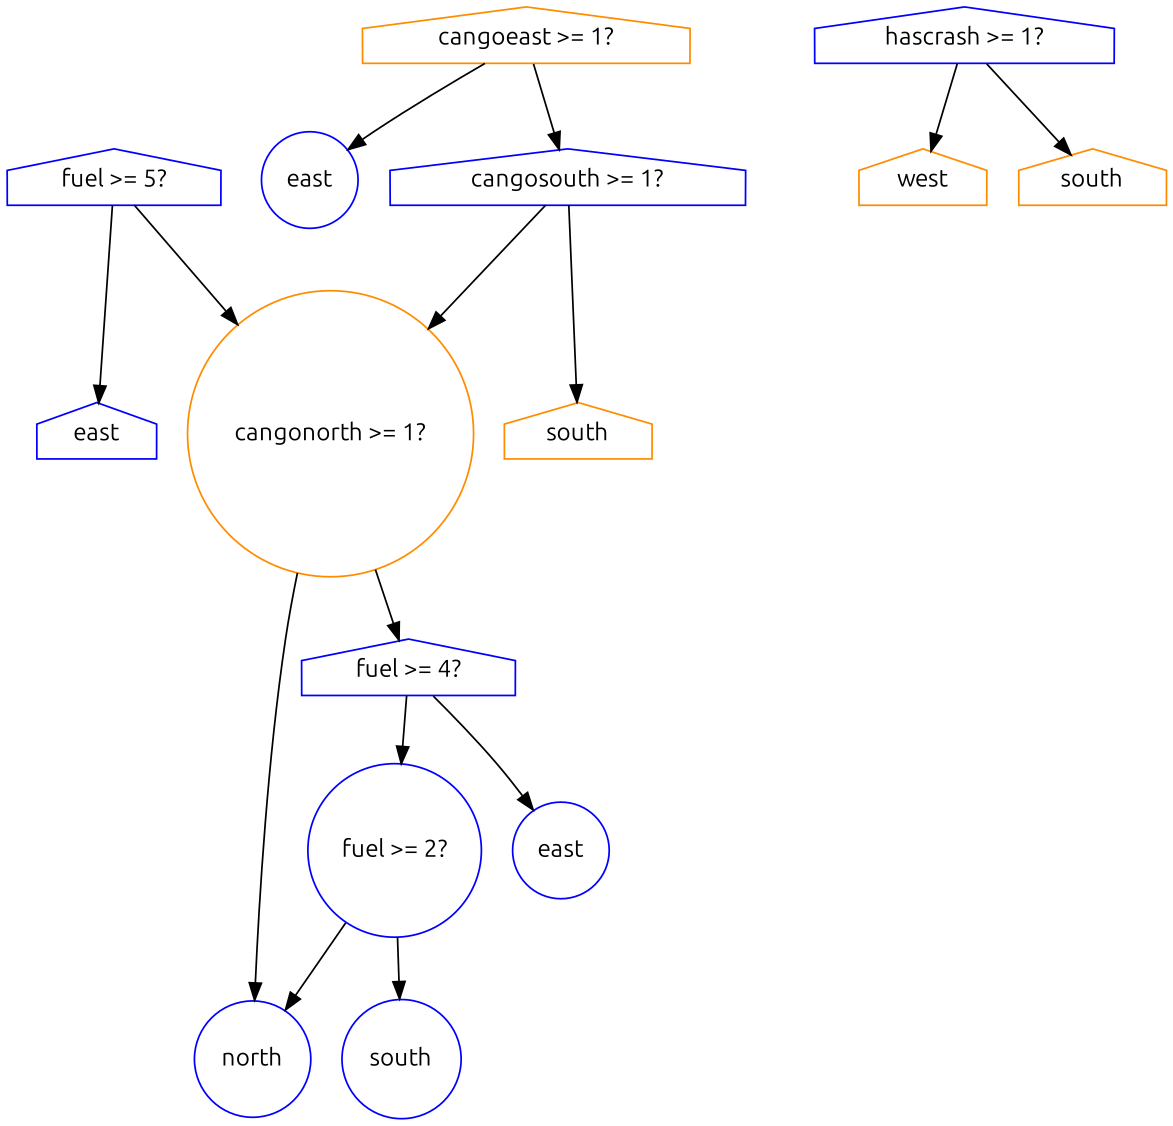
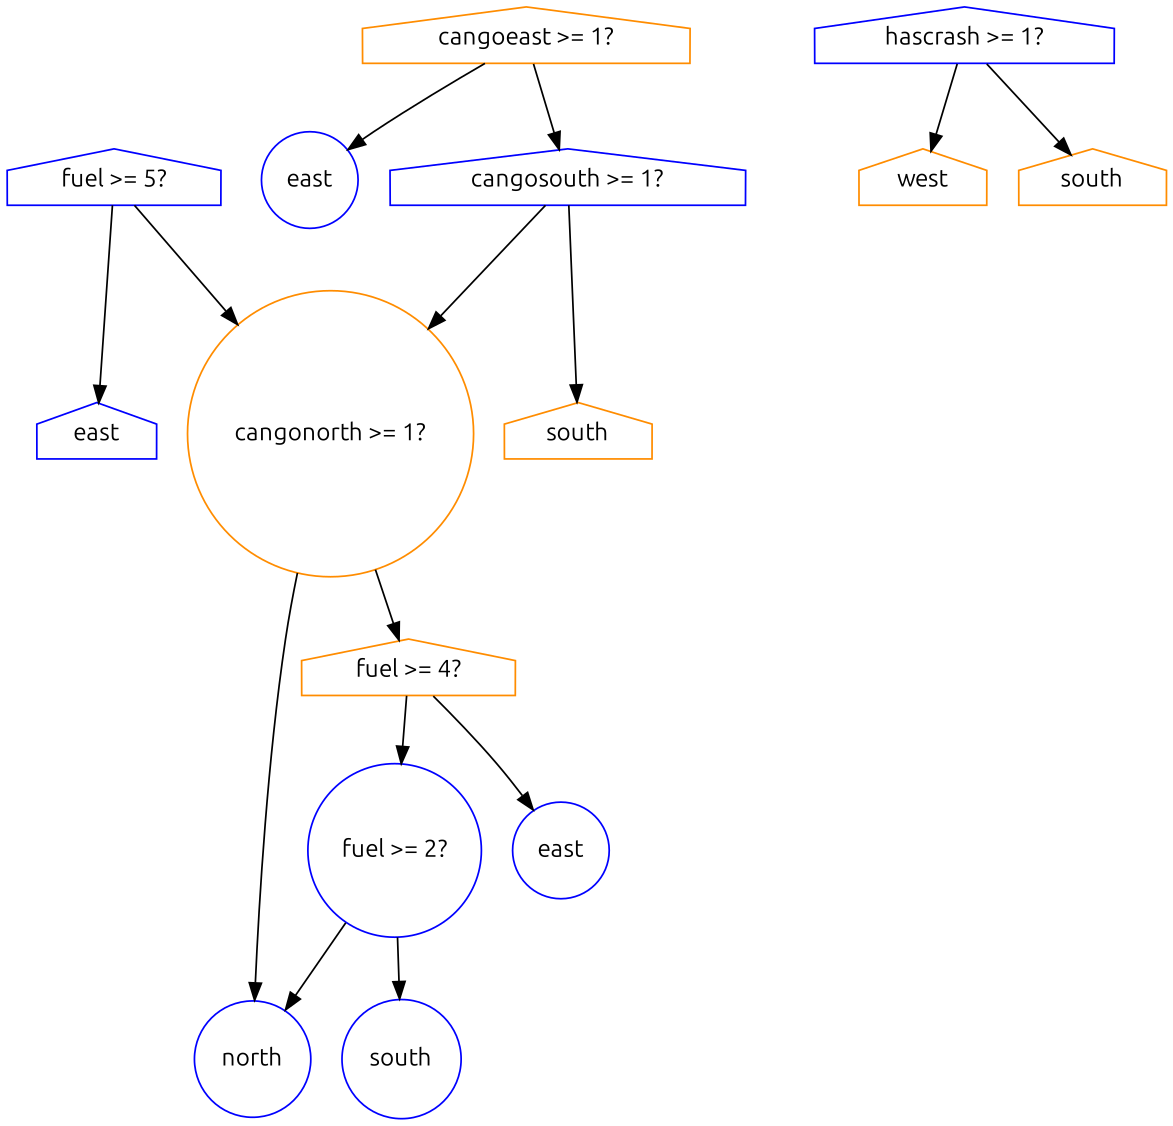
(408, 670) -> (408, 670)
